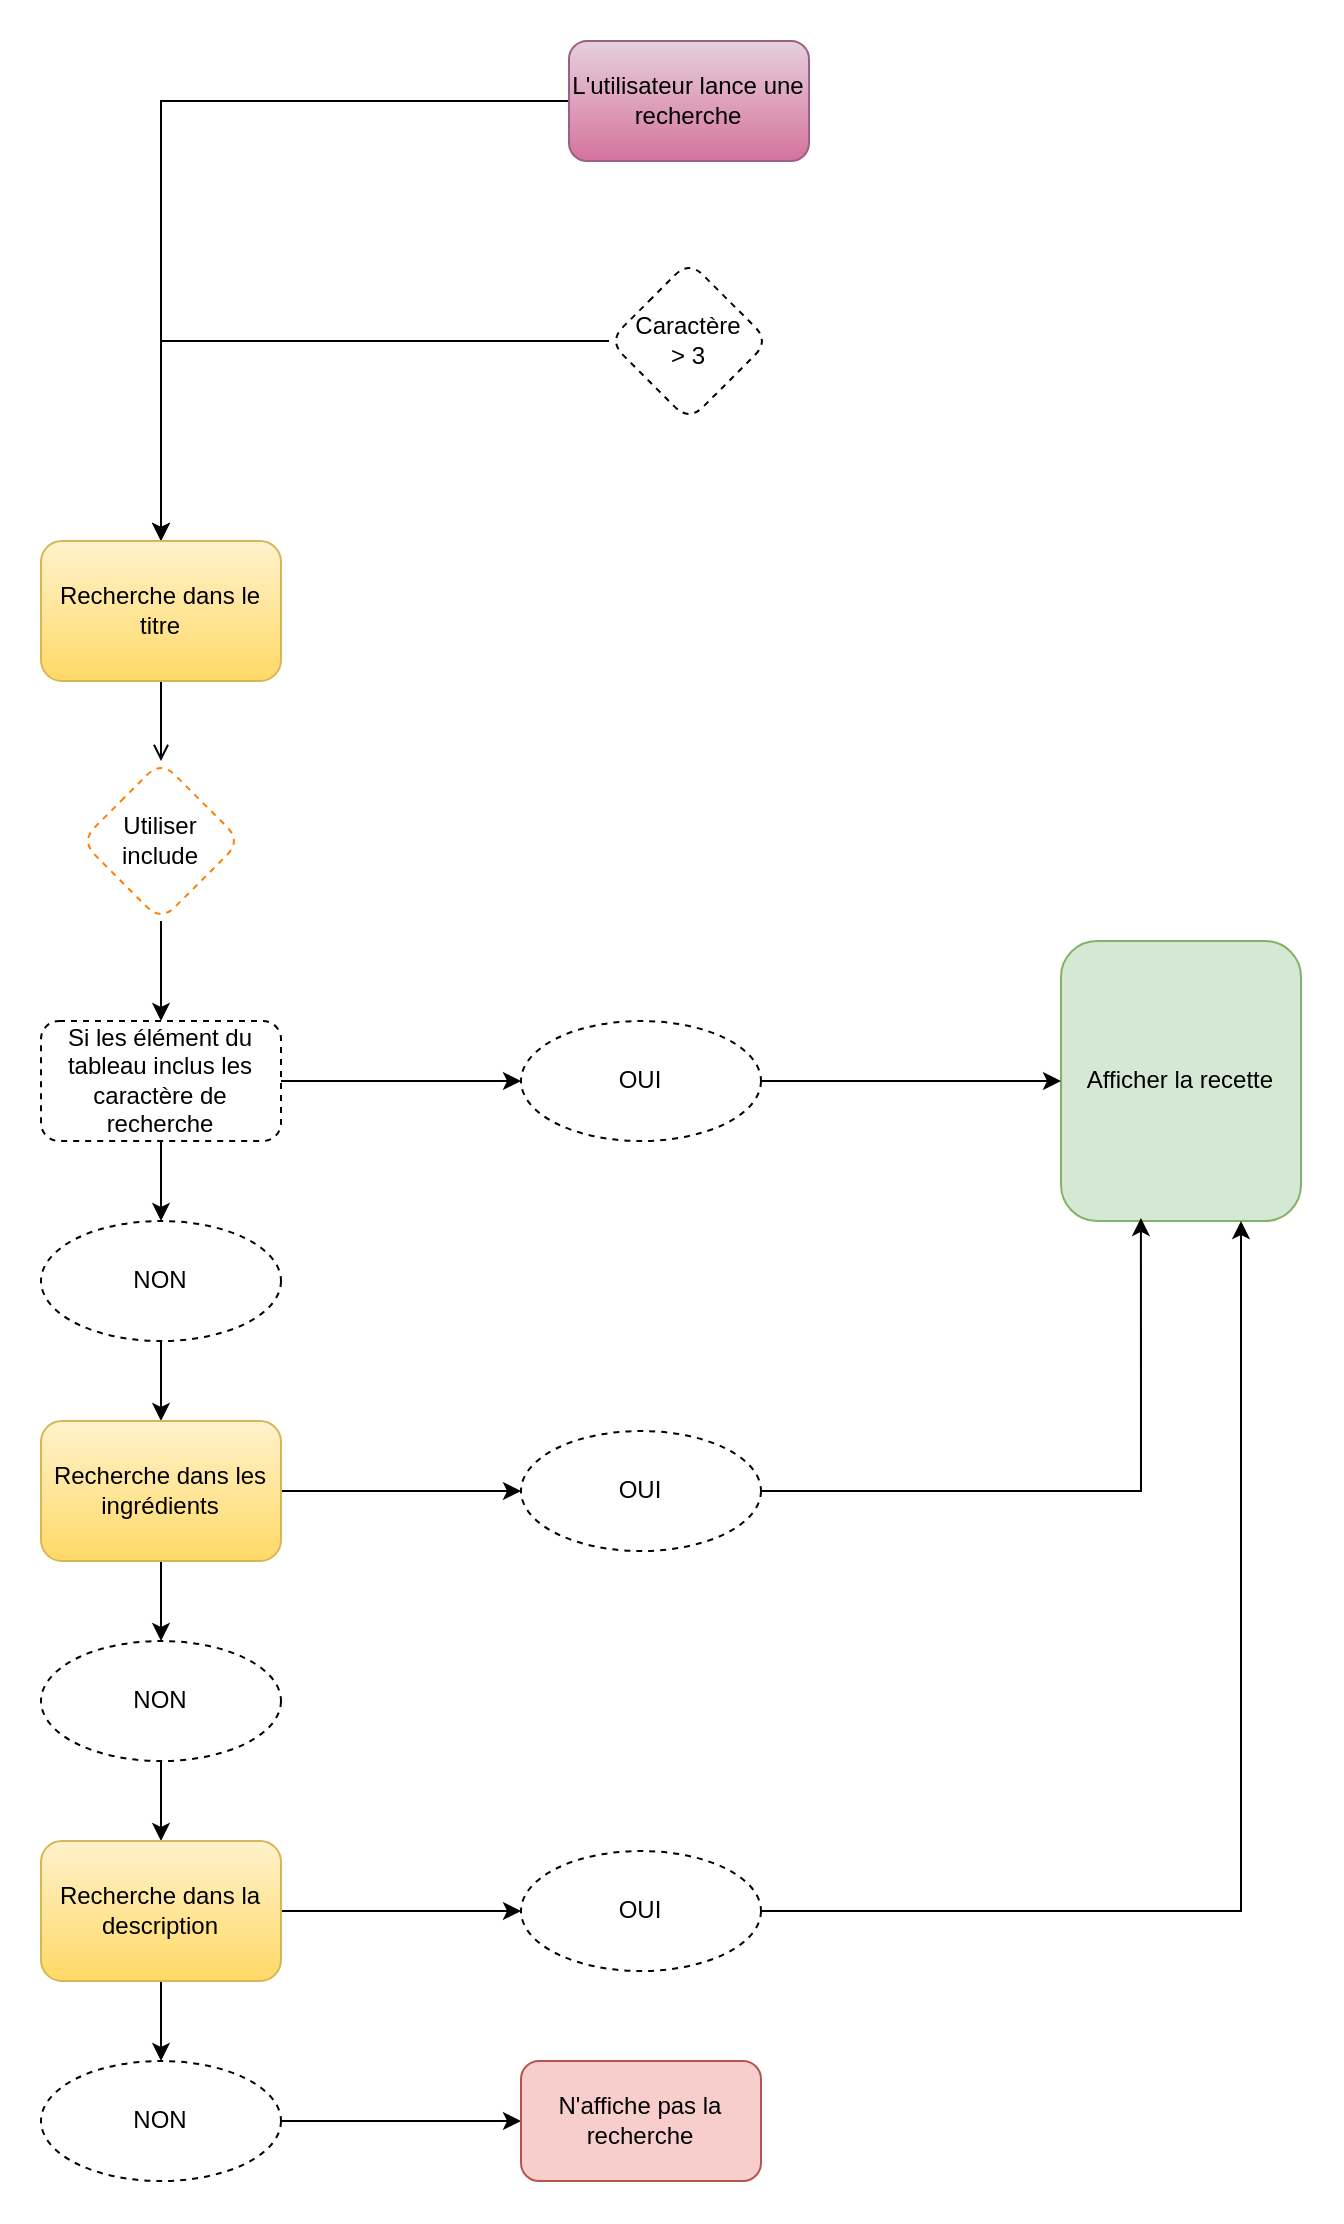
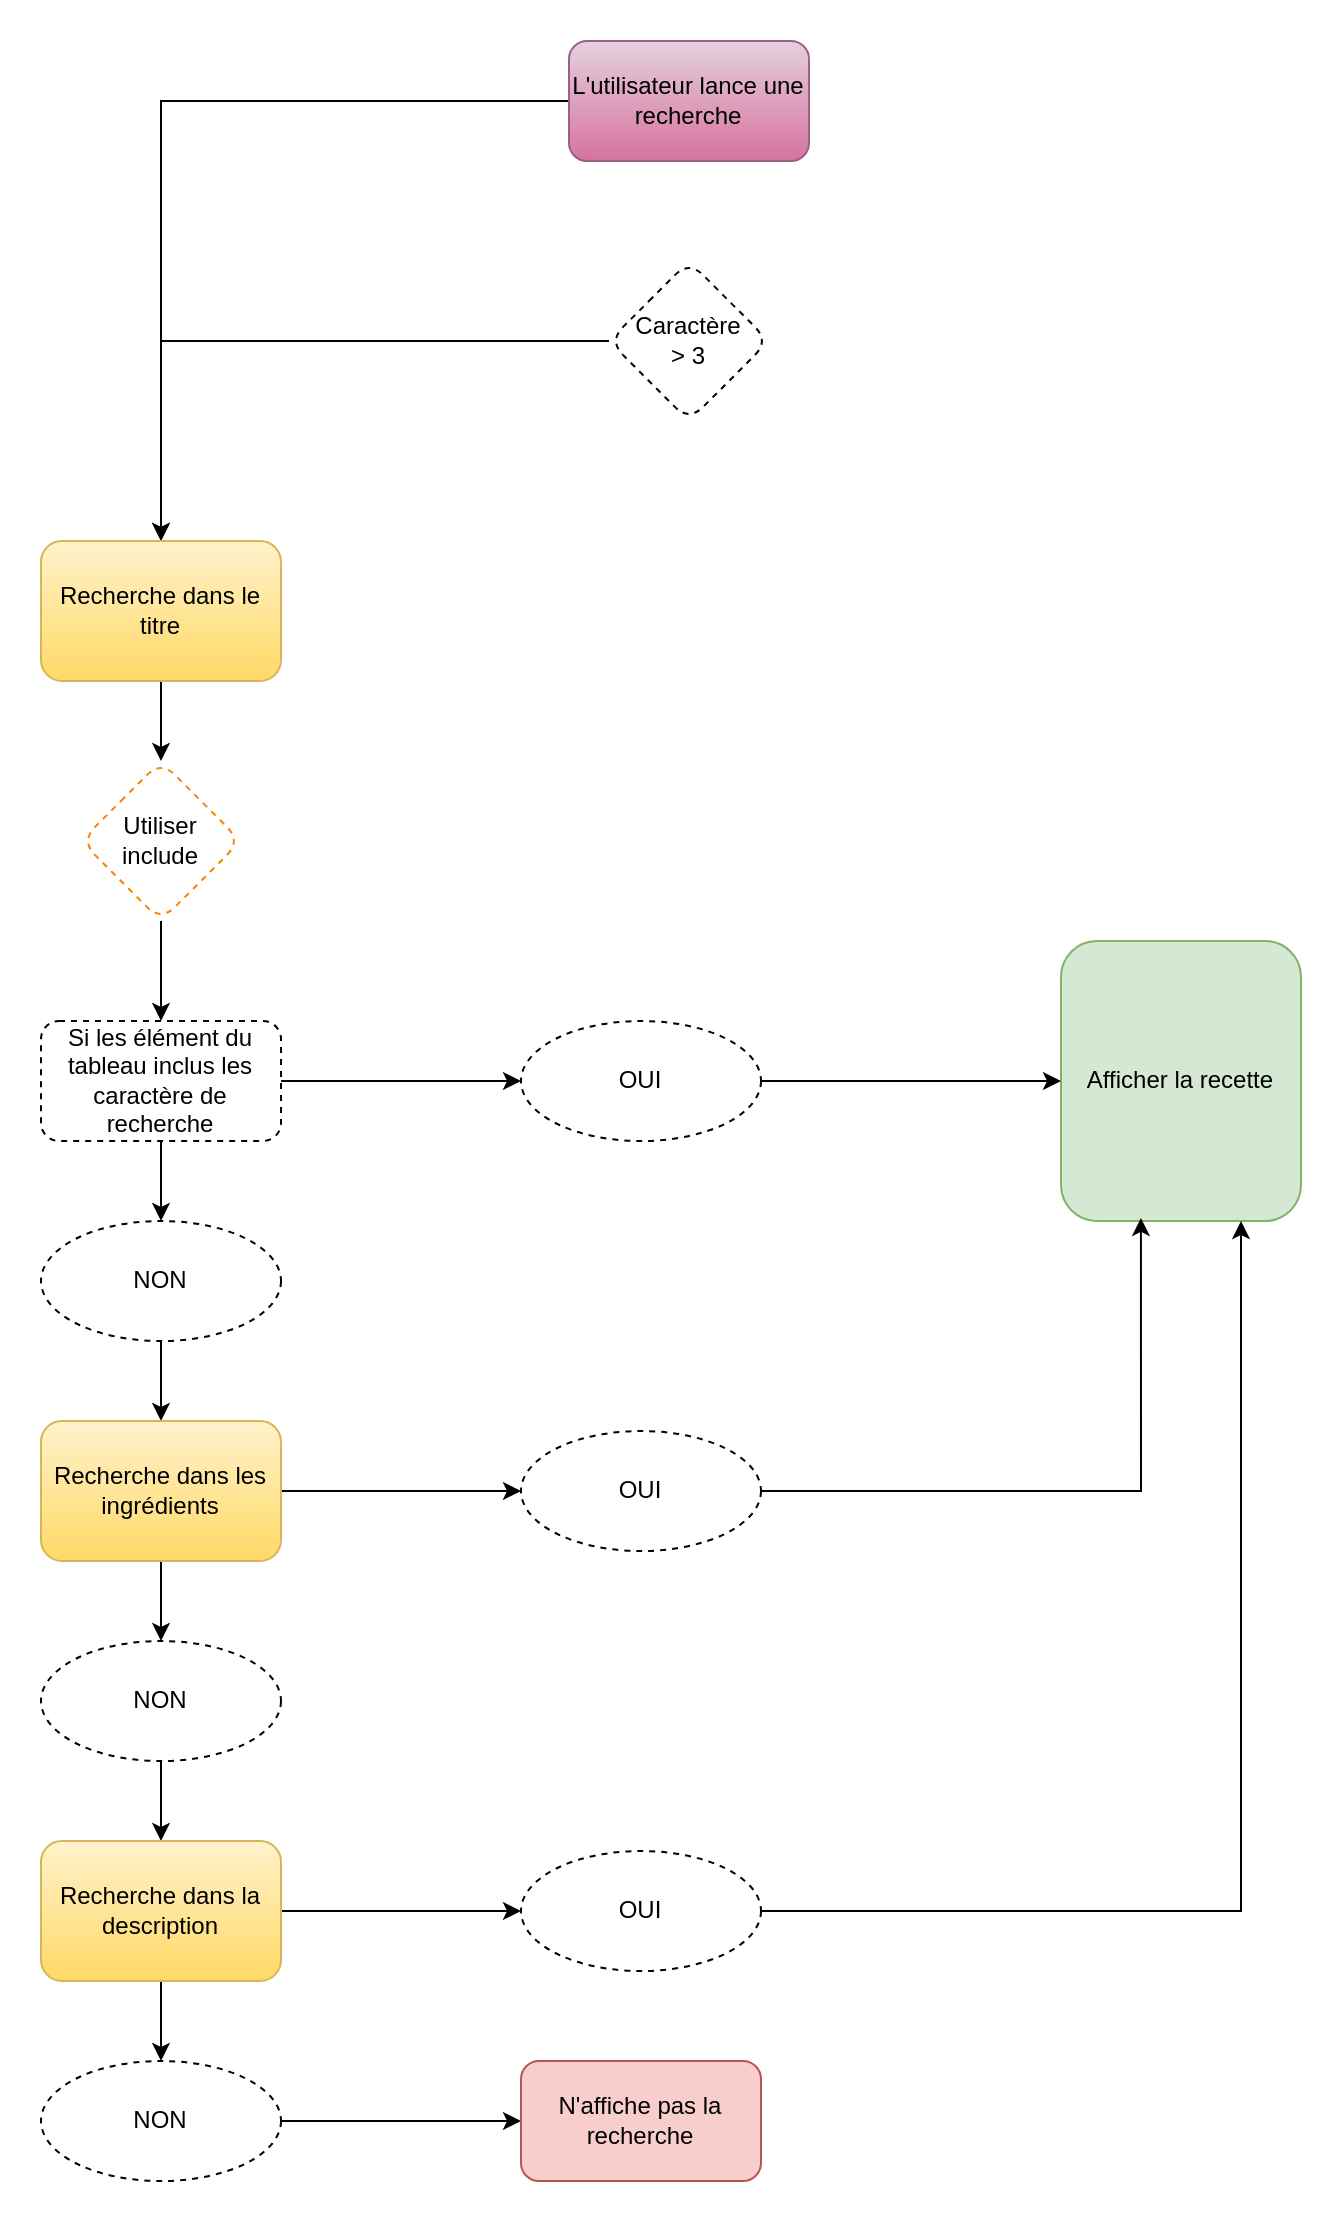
(161, 748) -> (161, 746)
